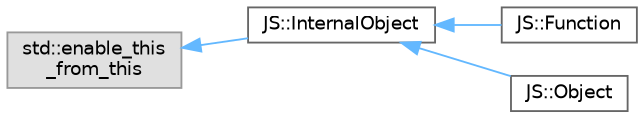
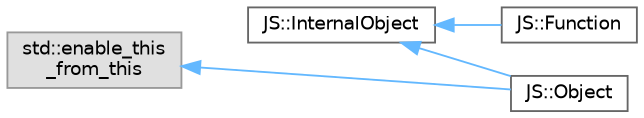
(224, 42) -> (356, 79)
